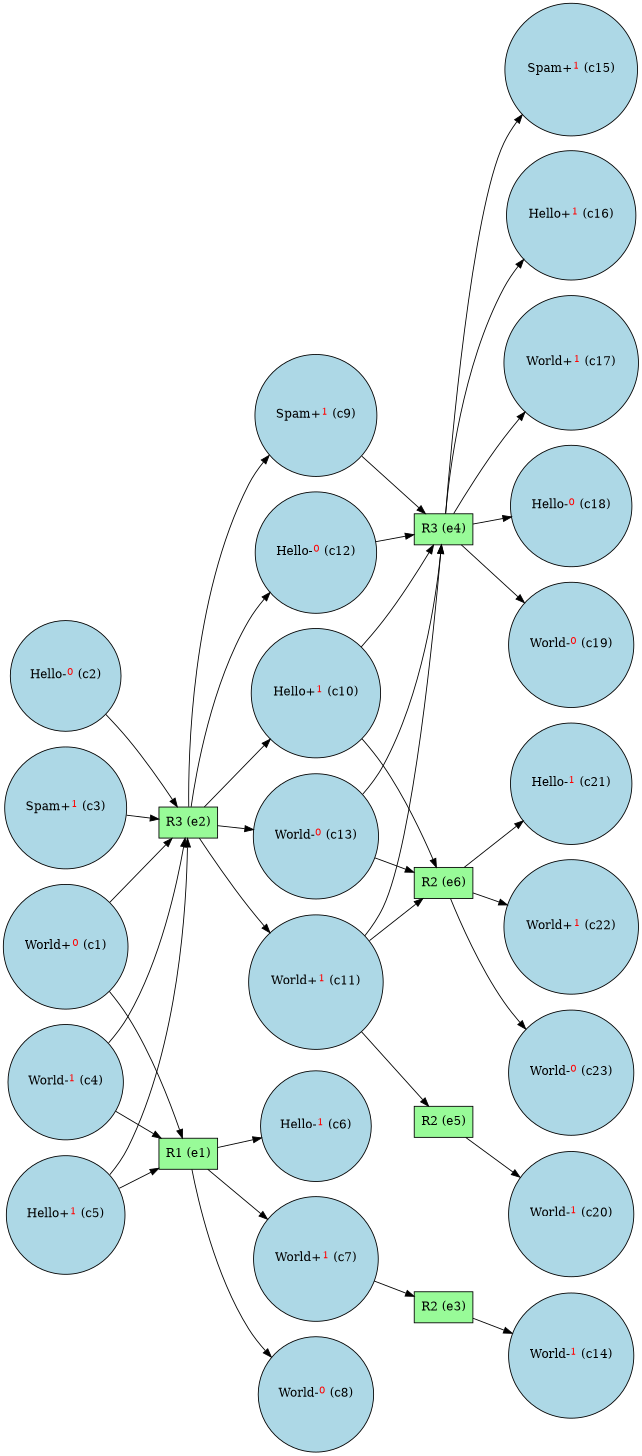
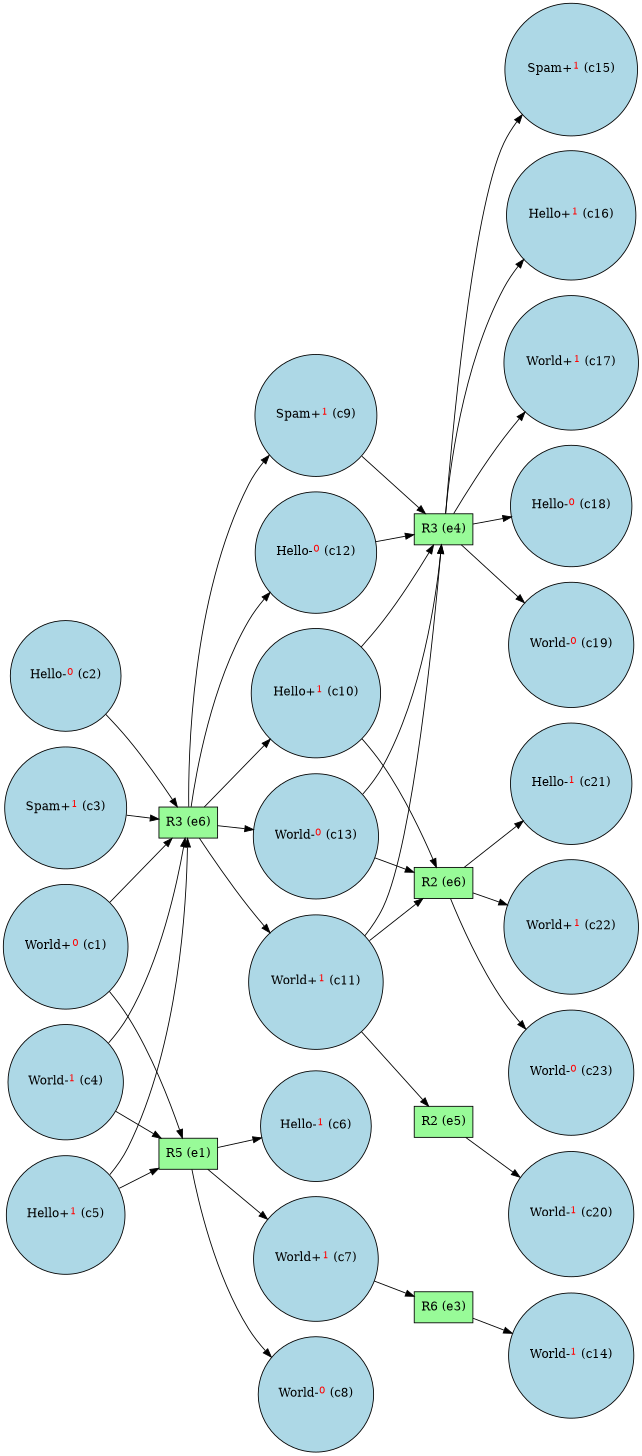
(188, 823) -> (188, 823)
(188, 1154) -> (188, 1154)
(444, 1307) -> (444, 1307)
